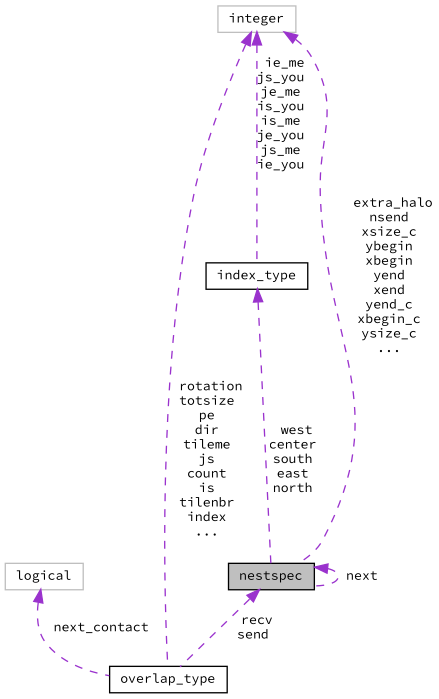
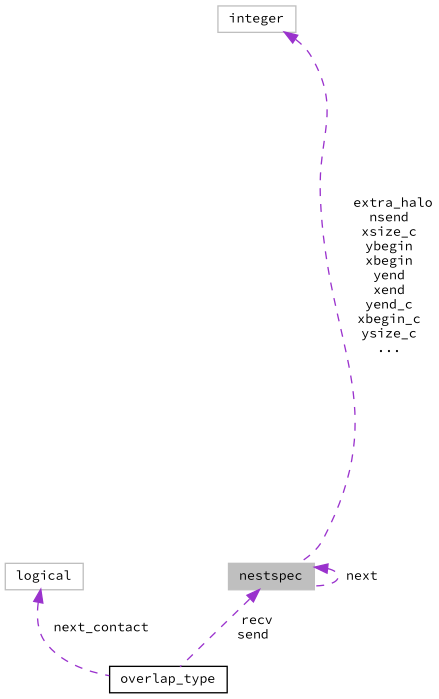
(257, 276) -> none
(172, 351) -> none
(271, 577) -> (271, 577)
